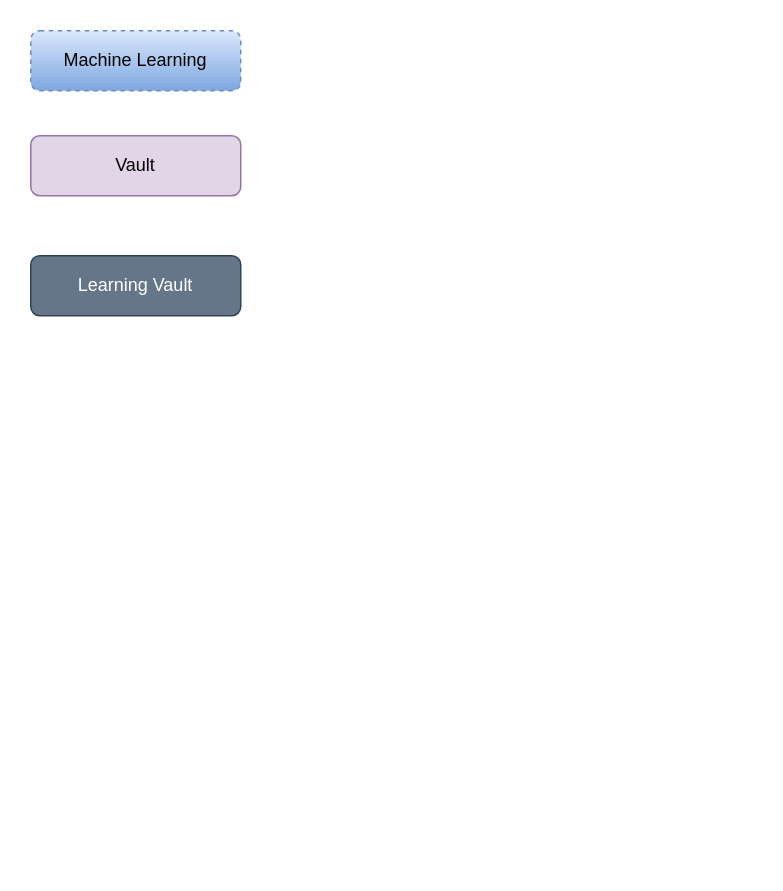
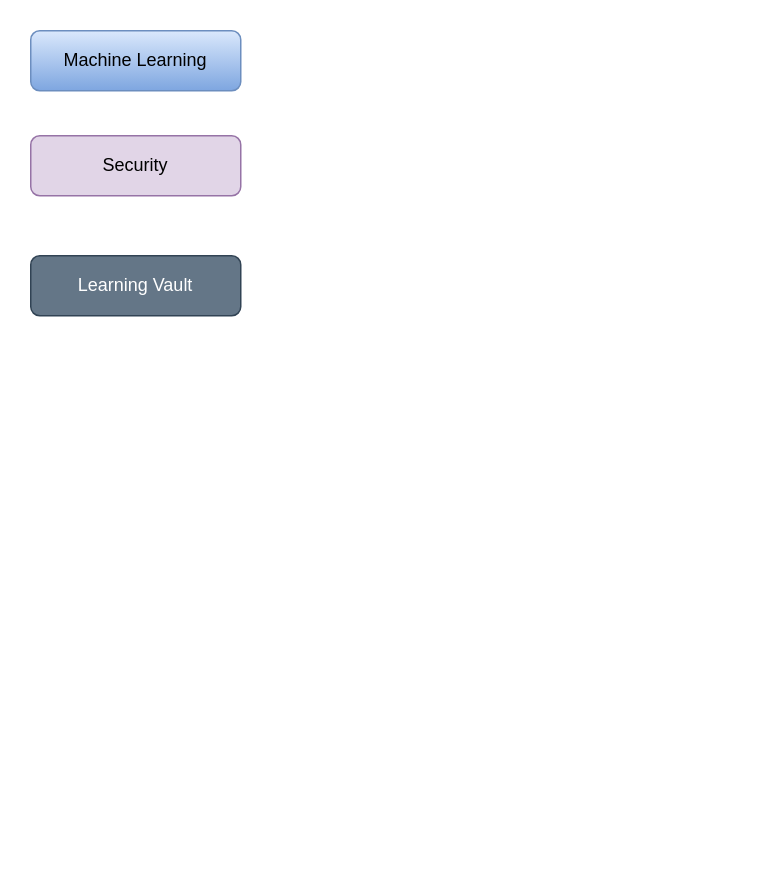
(136, 61) -> (136, 61)
(136, 166) -> (136, 166)
